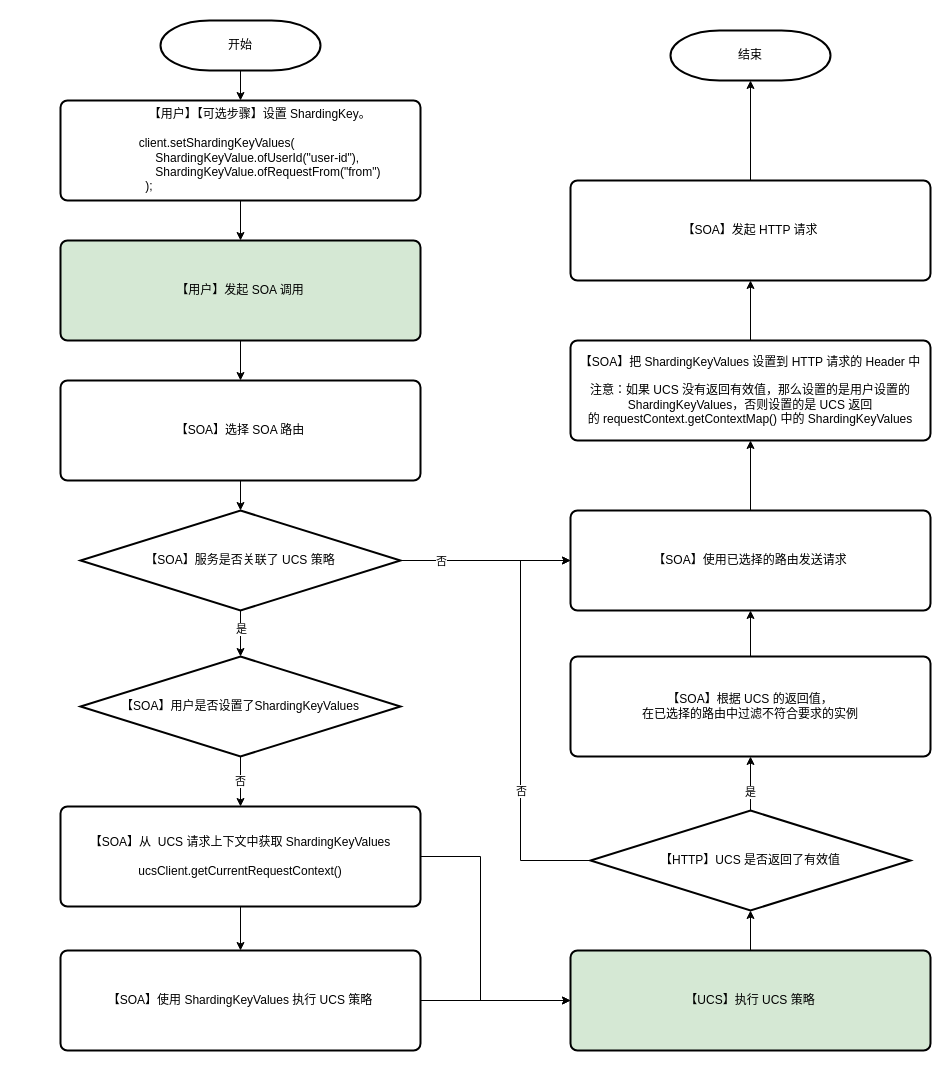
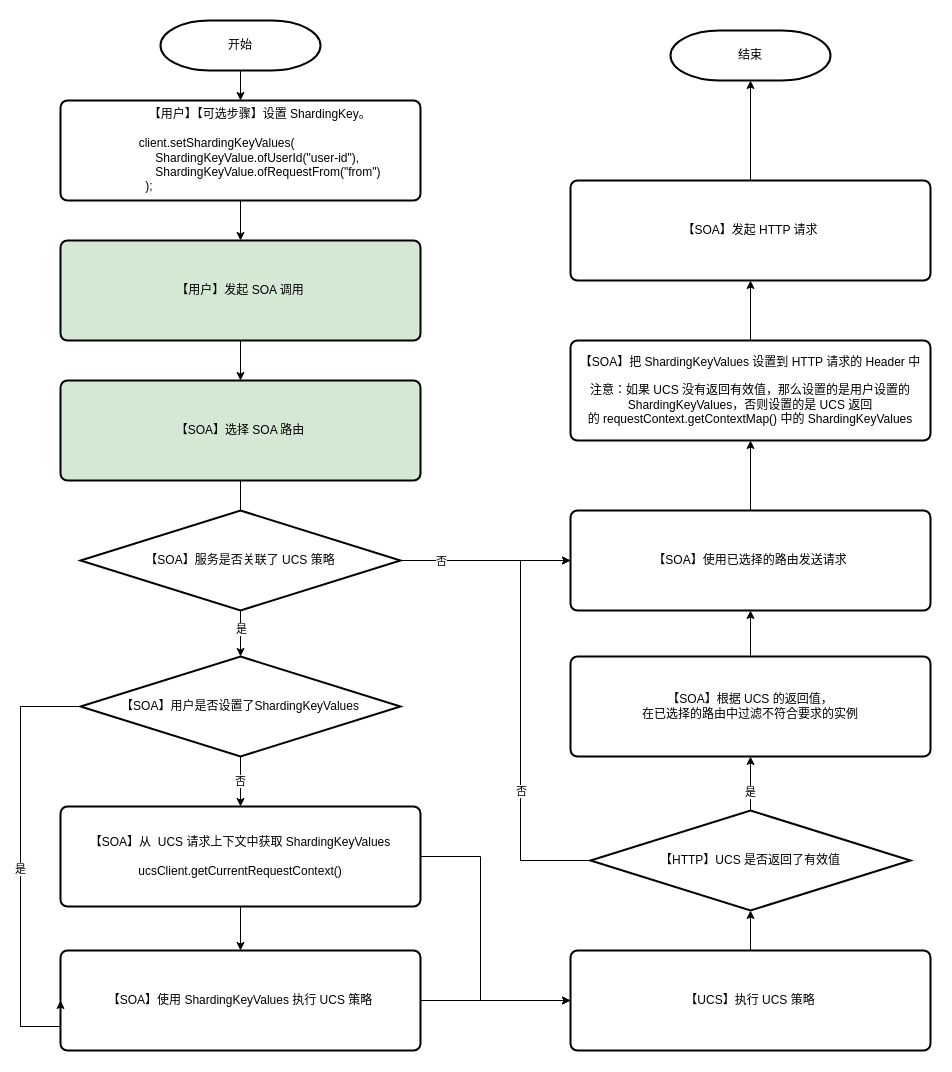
(241, 431) -> (241, 431)
(241, 502) -> (241, 505)
none -> (21, 859)
(751, 1001) -> (751, 1001)
